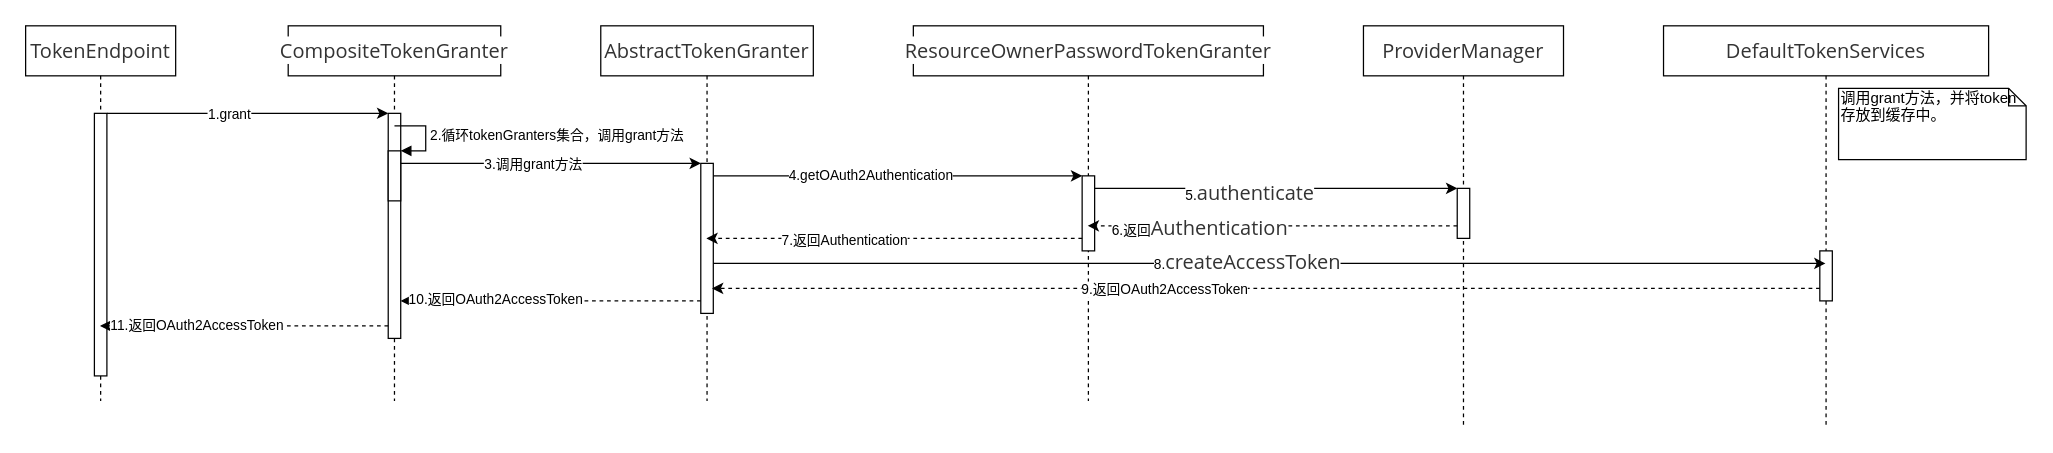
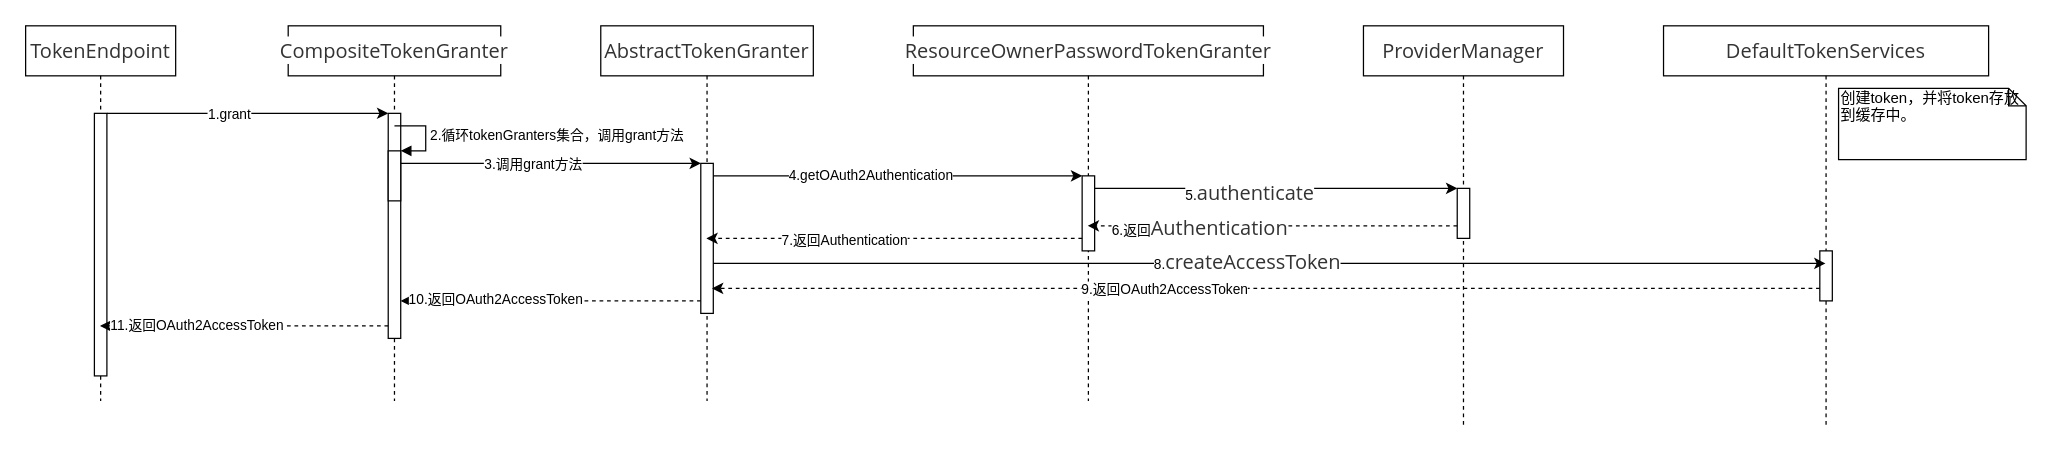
(1933, 107) -> (1933, 107)
